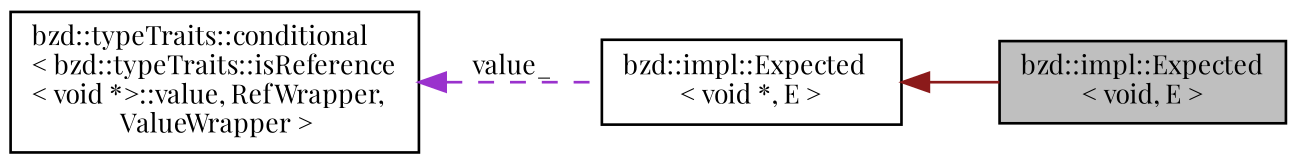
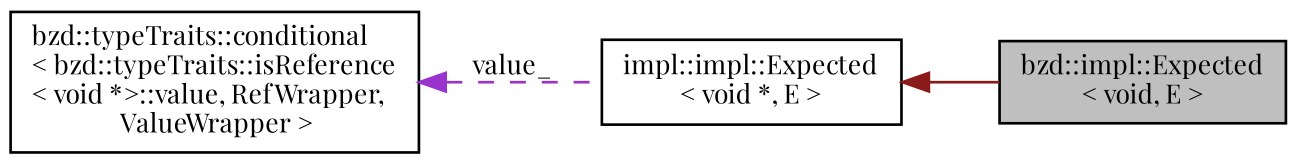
(752, 82) -> (752, 82)
